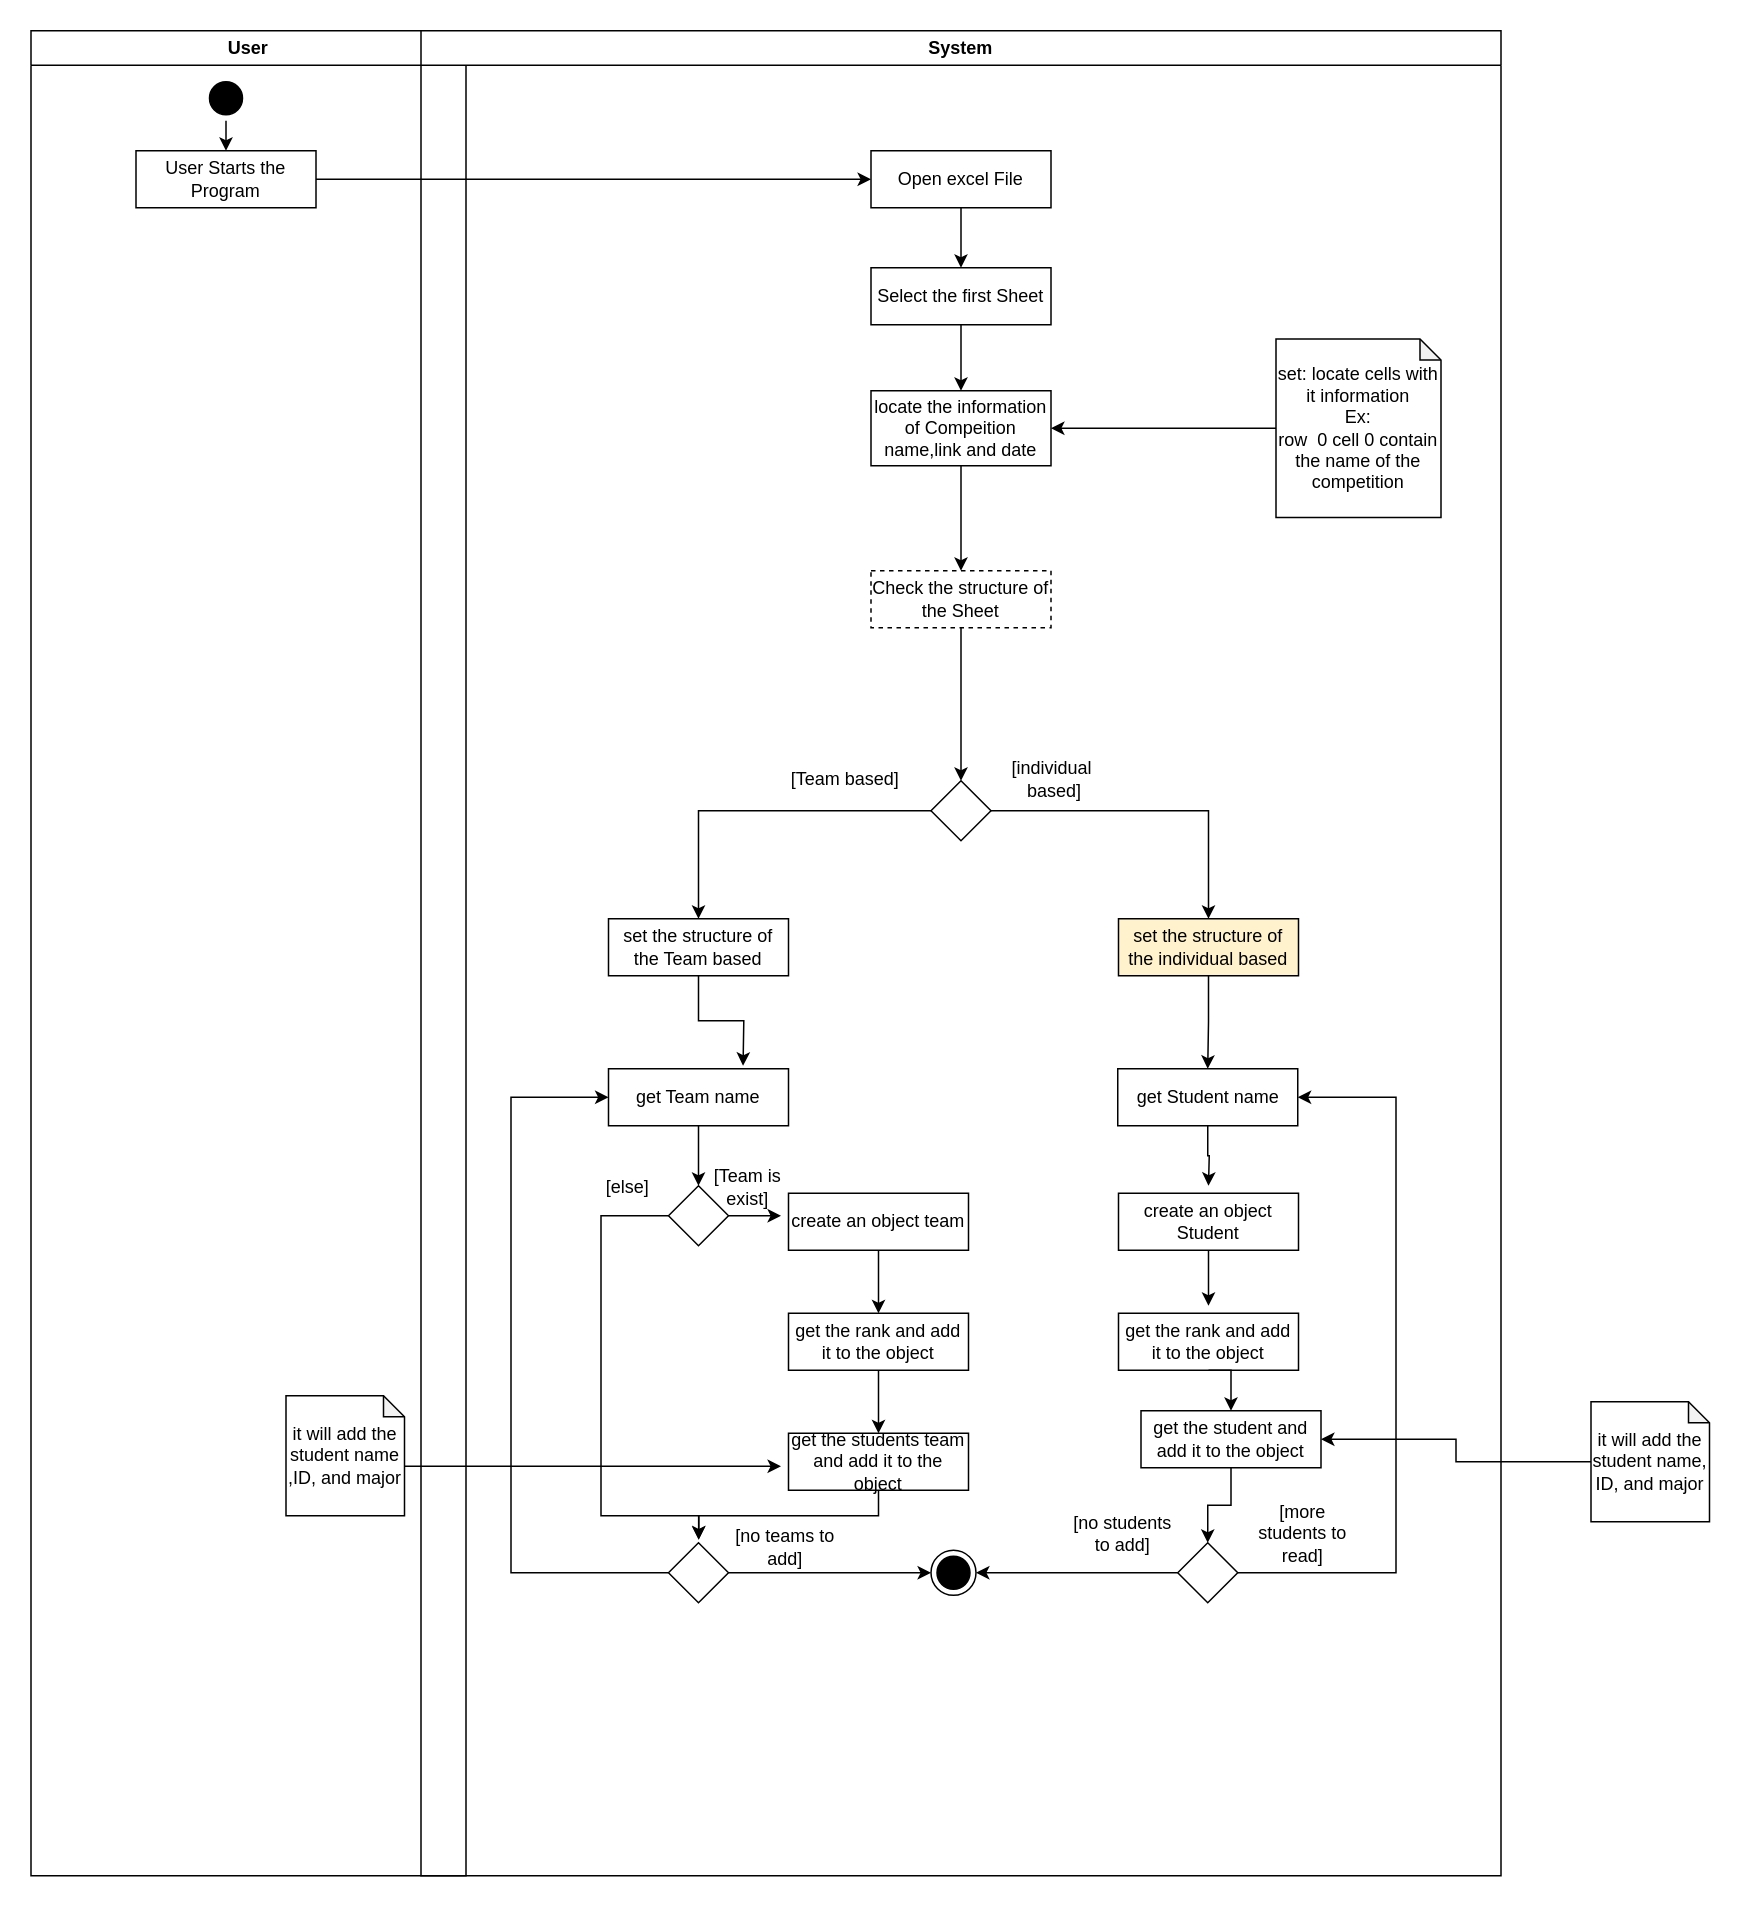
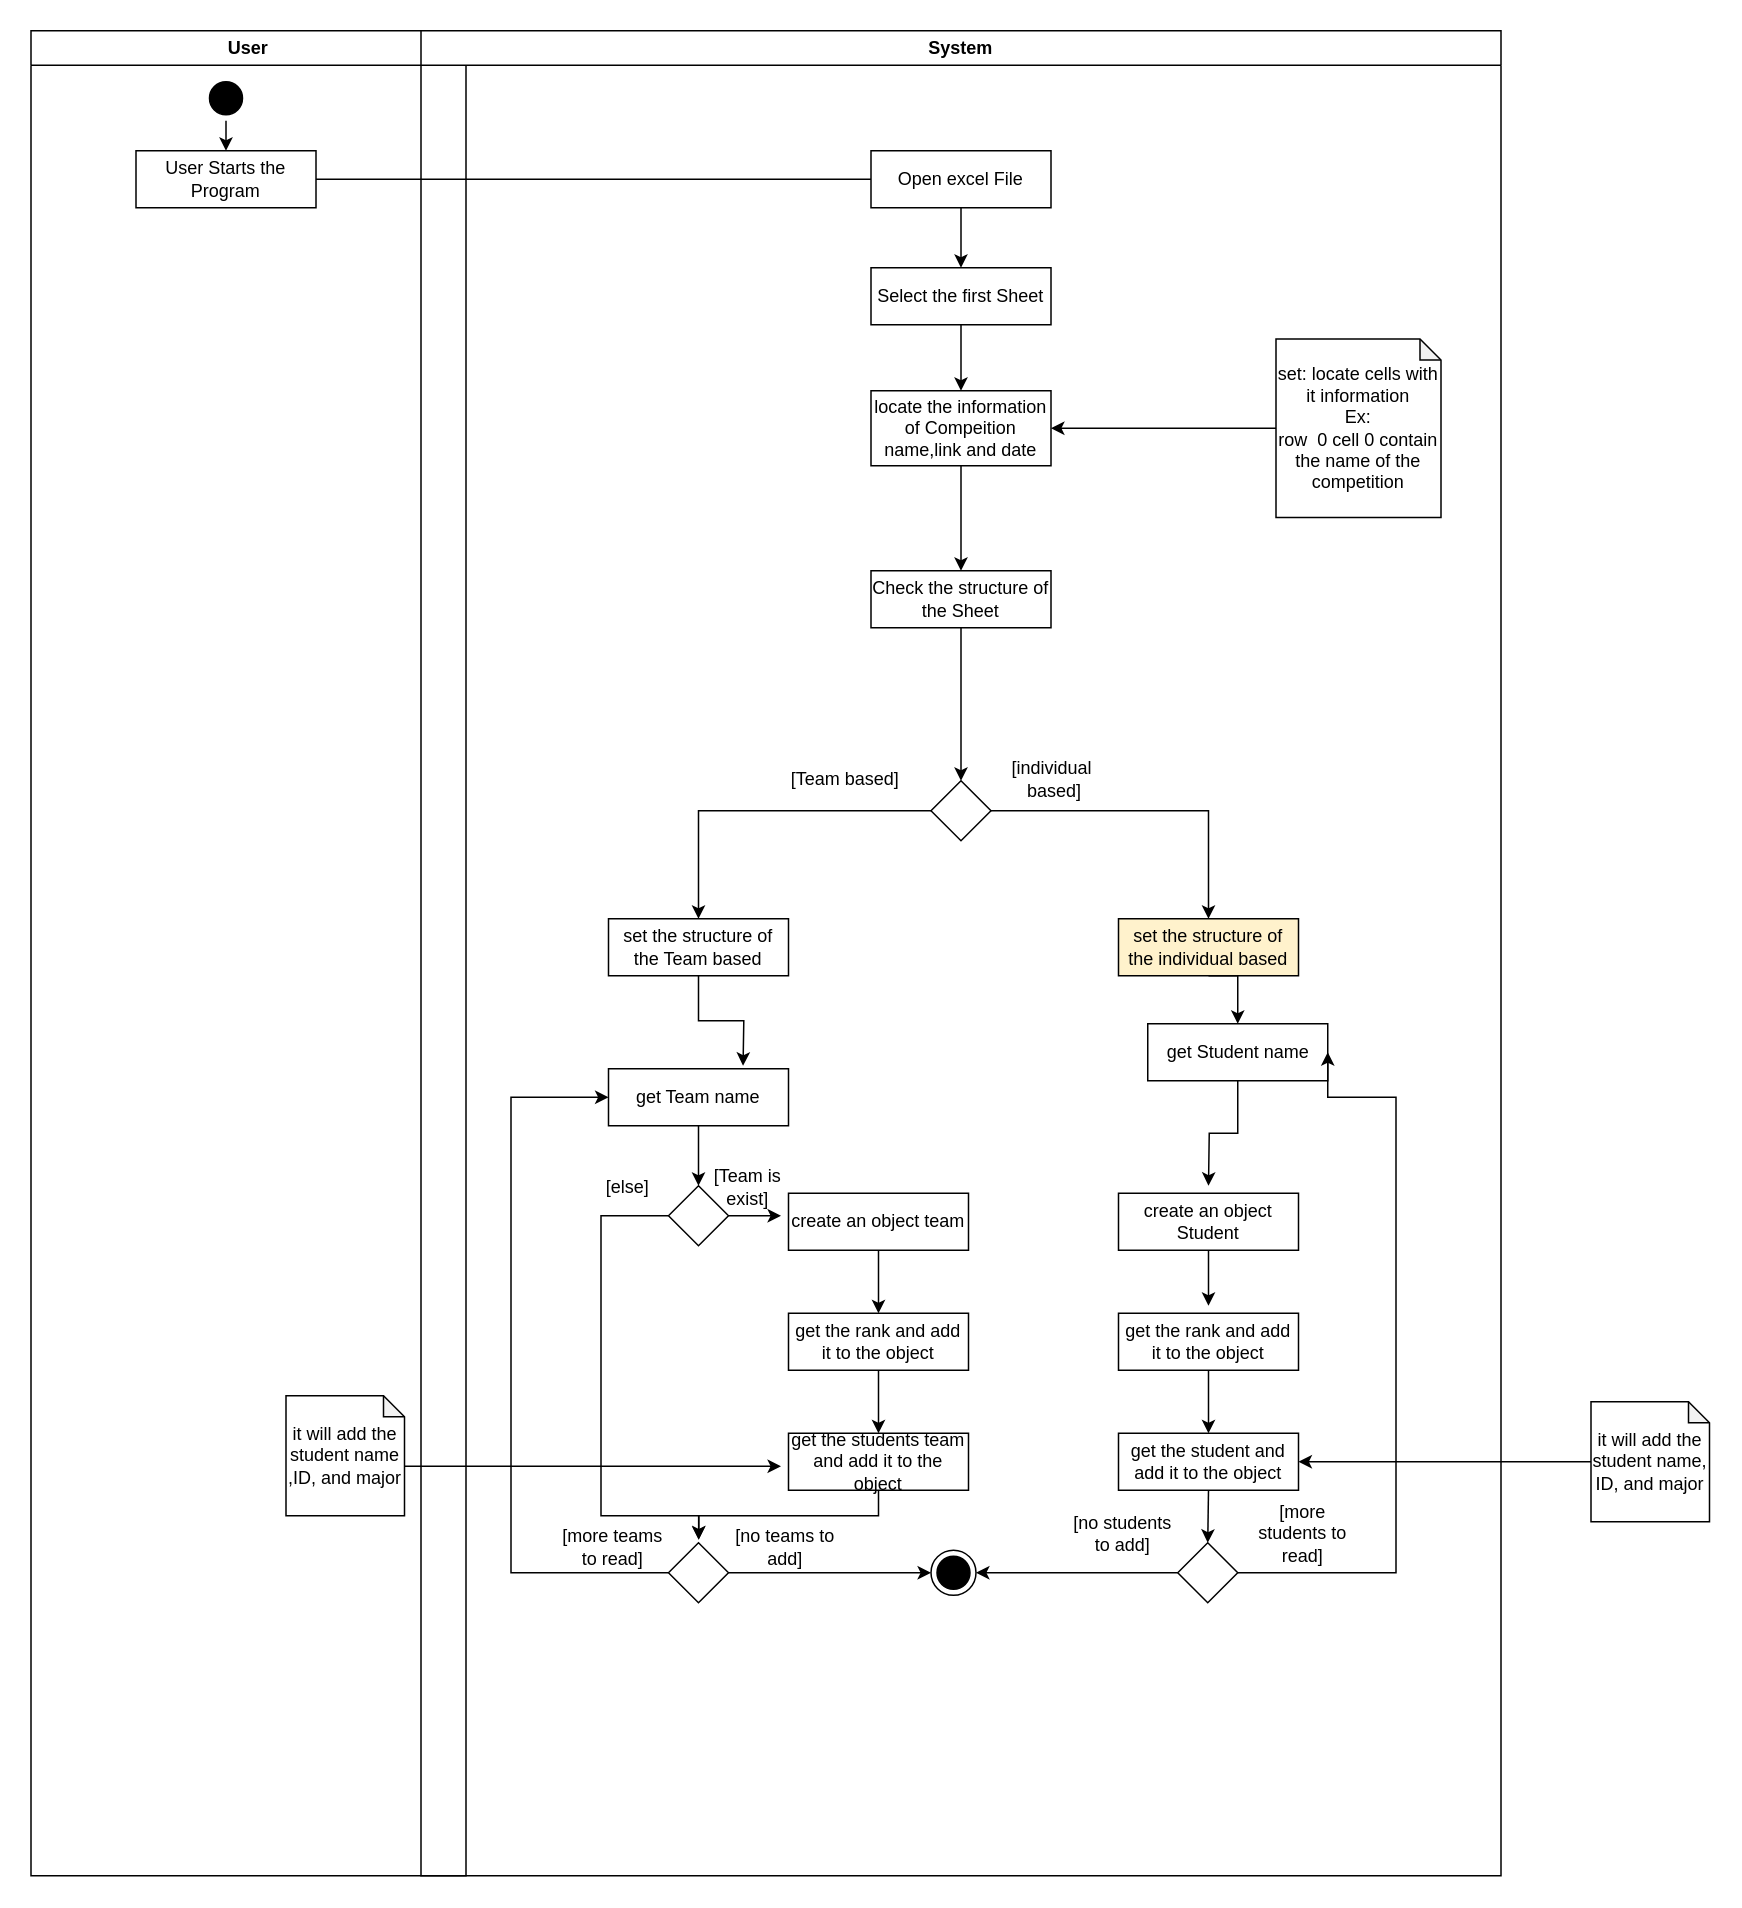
(859, 179) -> (864, 179)
(961, 599) -> (961, 599)
(1208, 1097) -> (1238, 1052)
(1231, 1439) -> (1208, 1462)
none -> (612, 1547)
